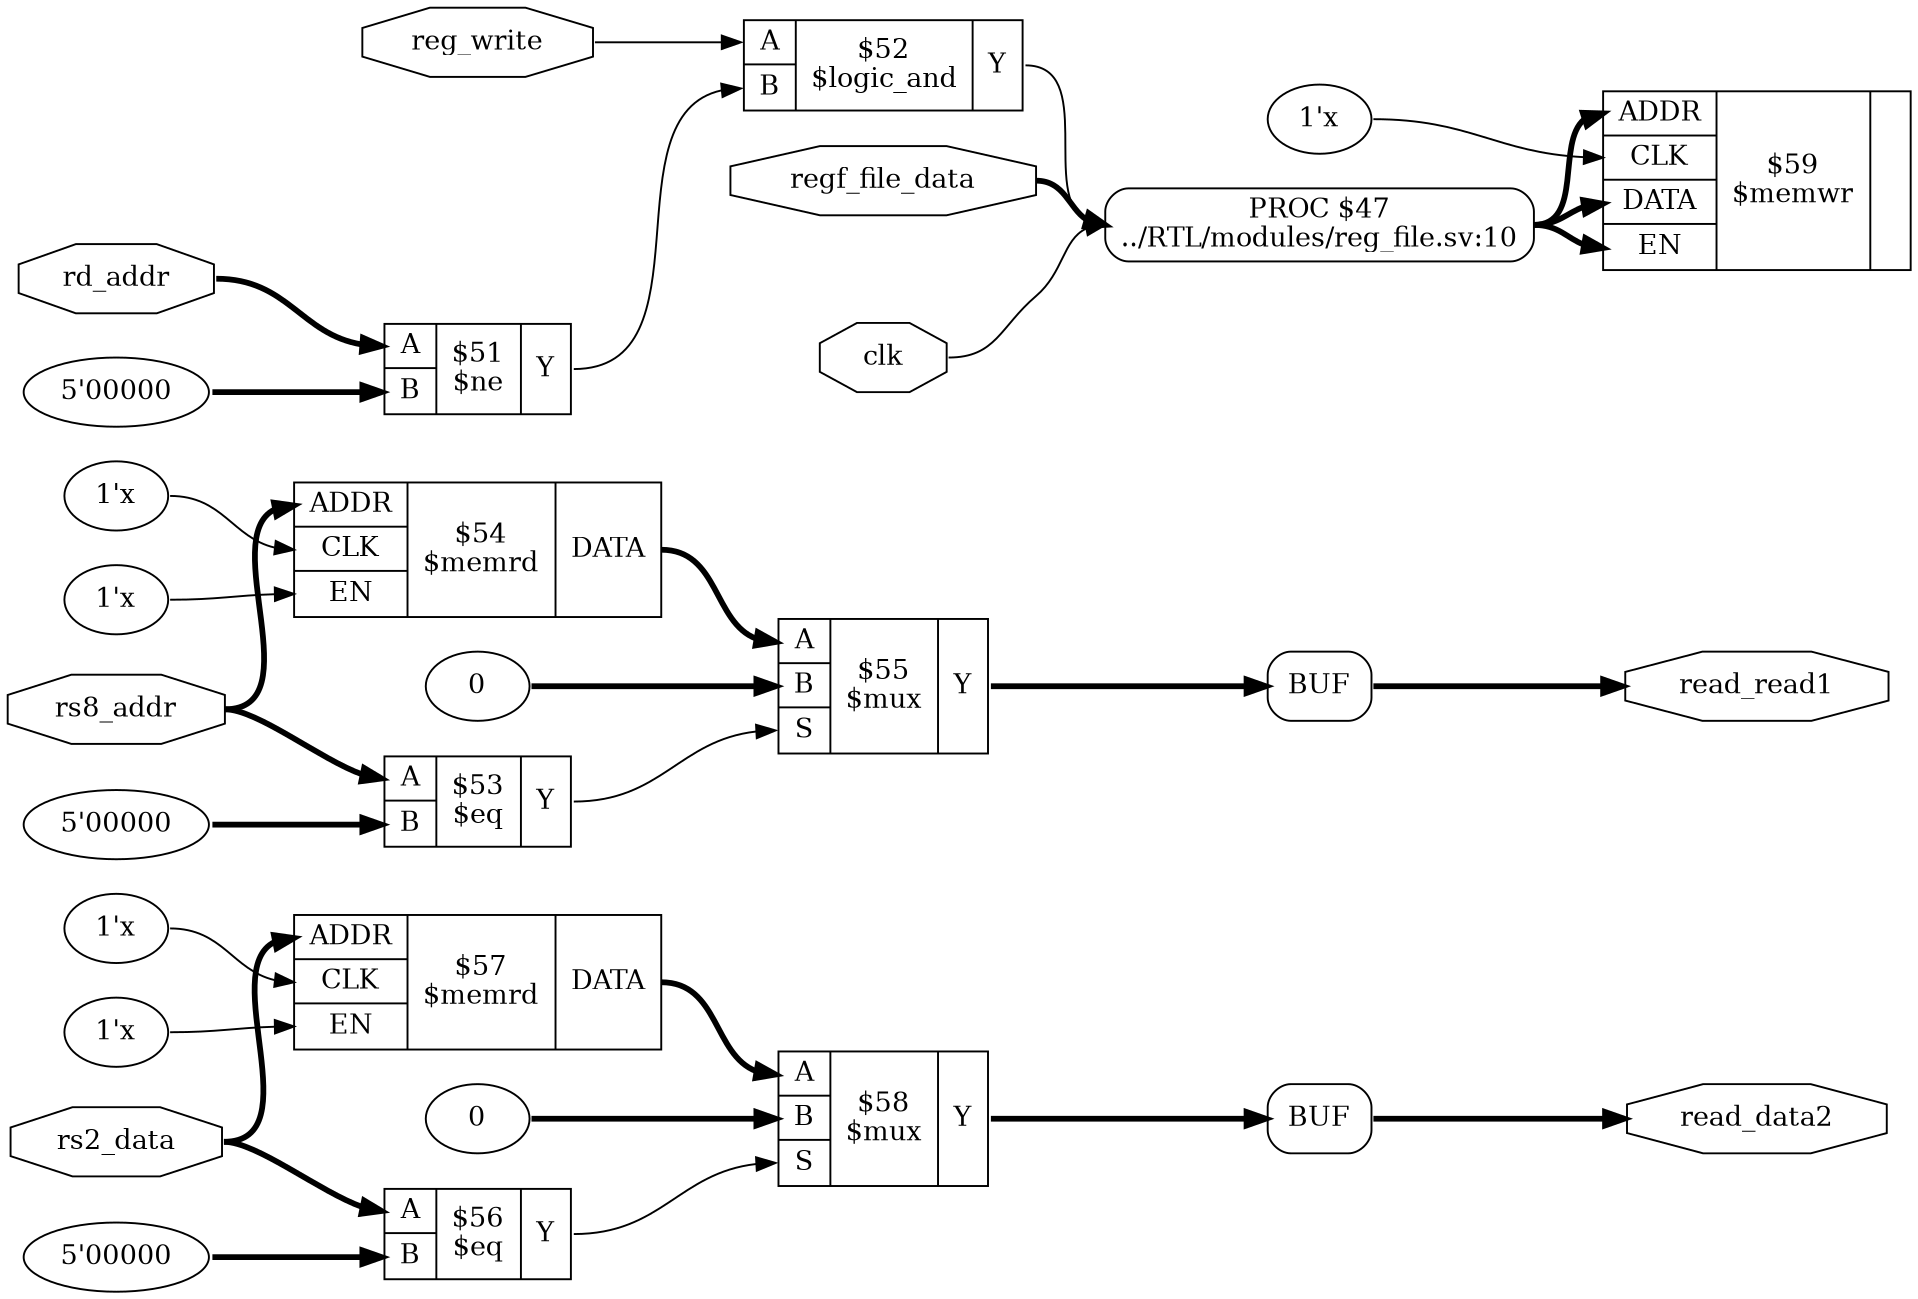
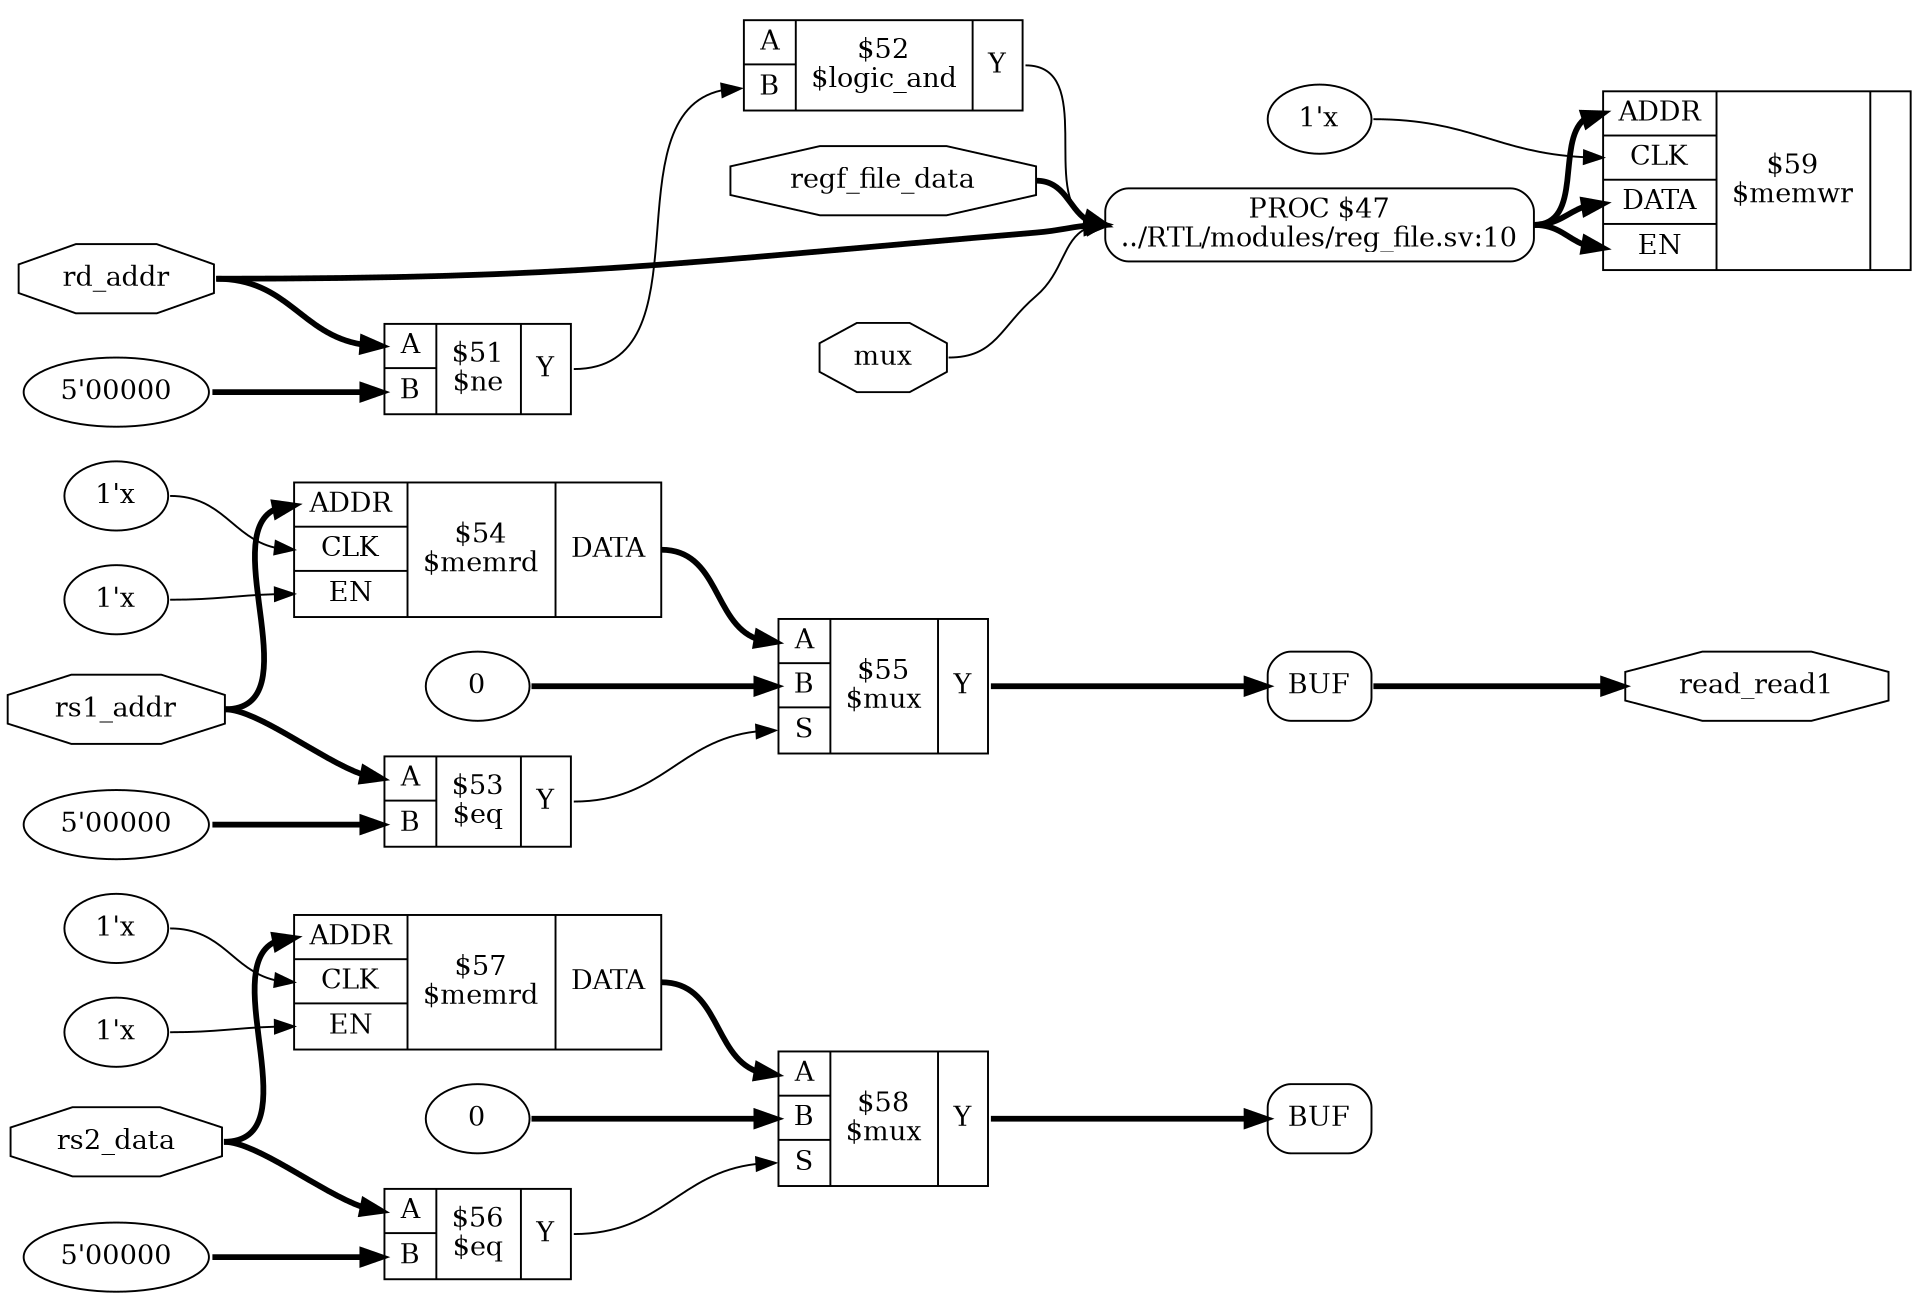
(478, 42) -> none
none -> (630, 267)
(883, 358) -> (883, 358)
(116, 709) -> (116, 709)
(1757, 1119) -> none
